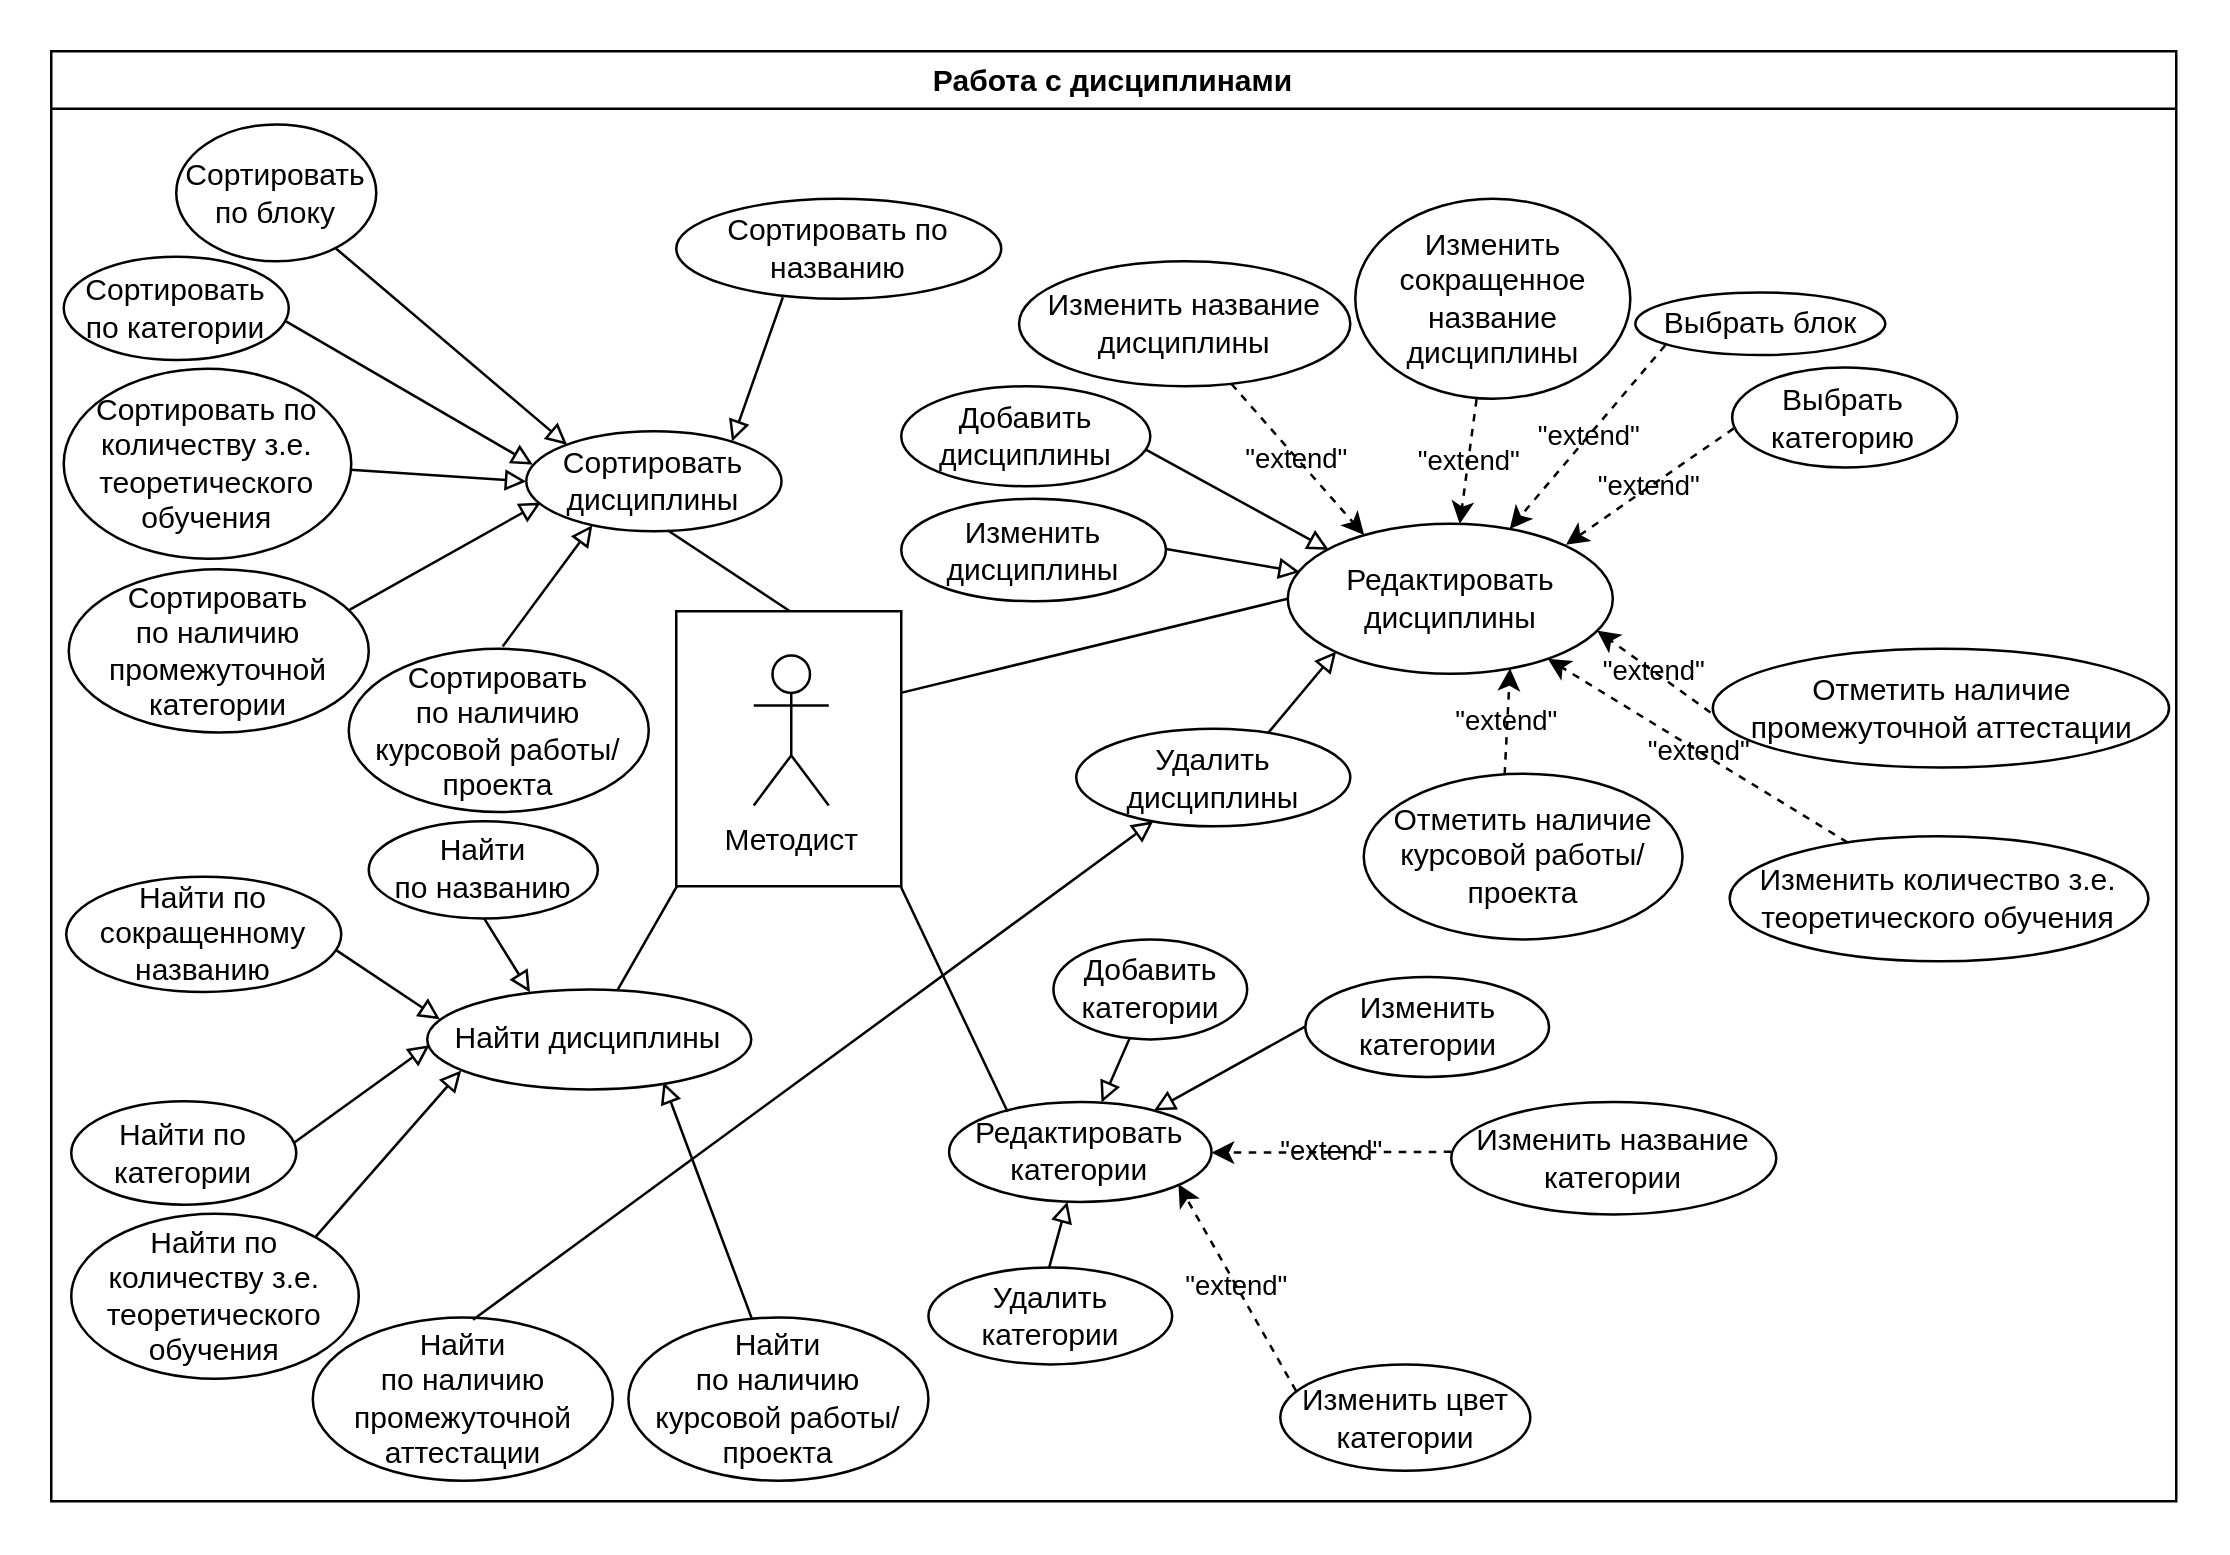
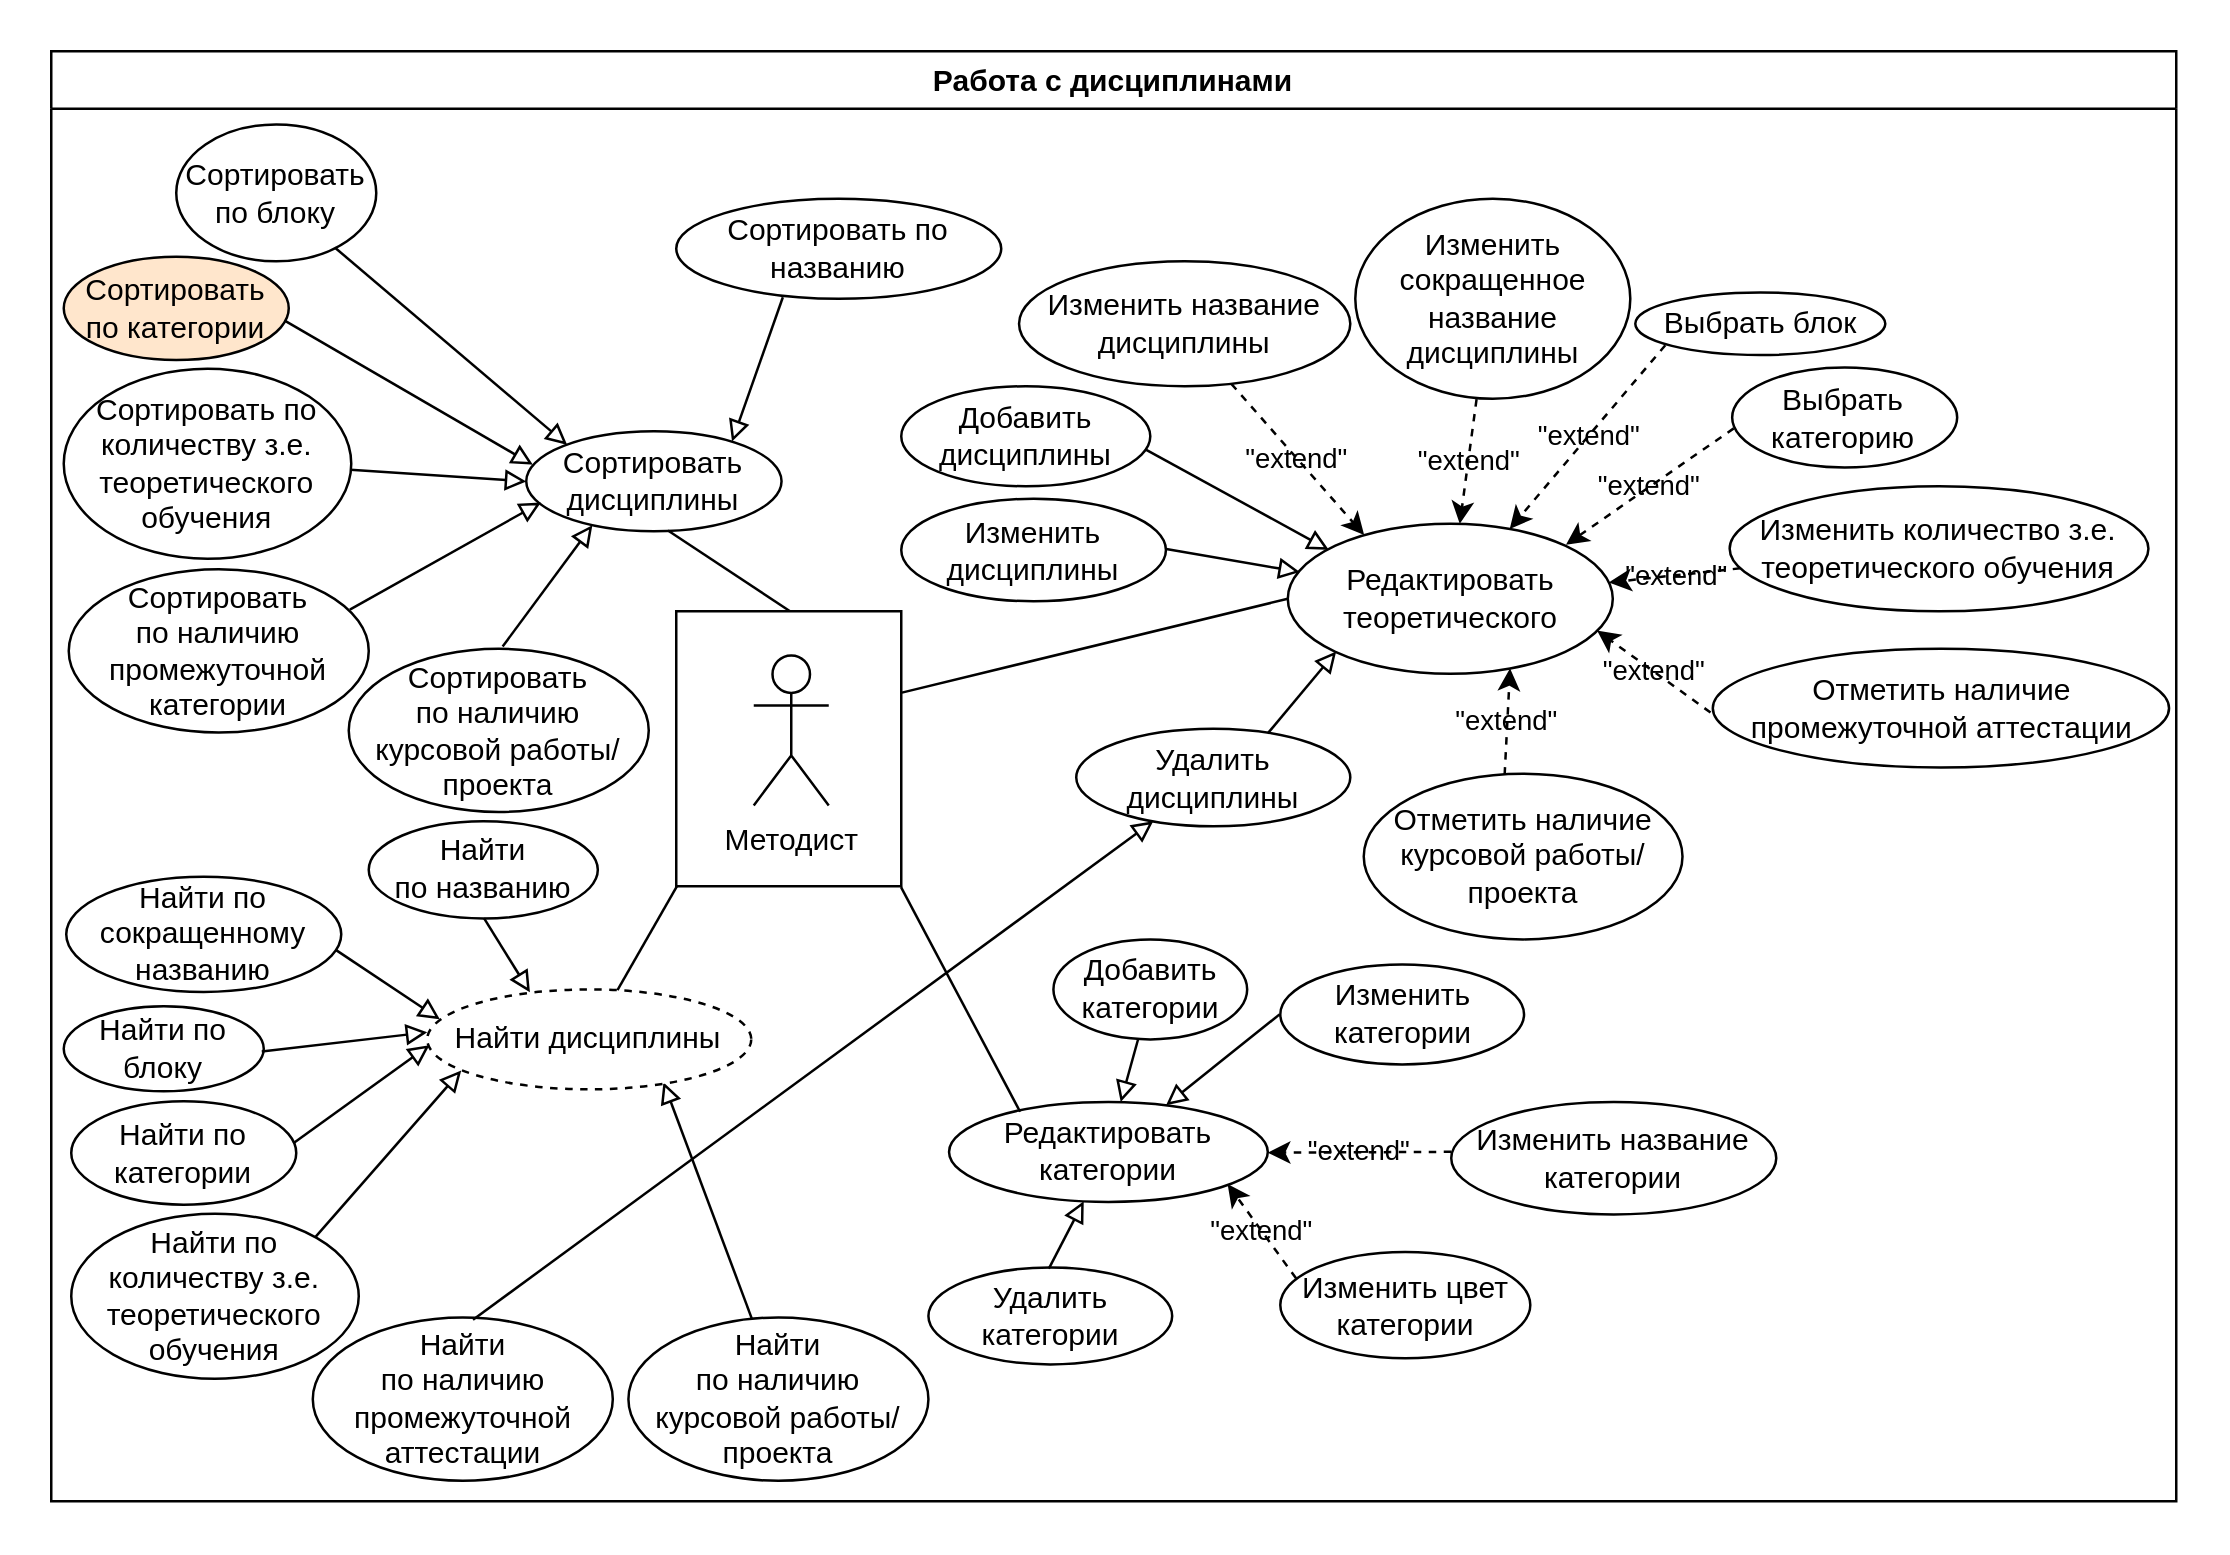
(176, 308) -> (176, 308)
(1451, 599) -> (1451, 599)
(1939, 899) -> (1939, 549)
(1427, 1027) -> (1402, 1014)
(589, 1039) -> (589, 1039)
none -> (334, 1043)
none -> (164, 1049)
(1080, 1152) -> (1108, 1152)
(1405, 1418) -> (1405, 1305)
